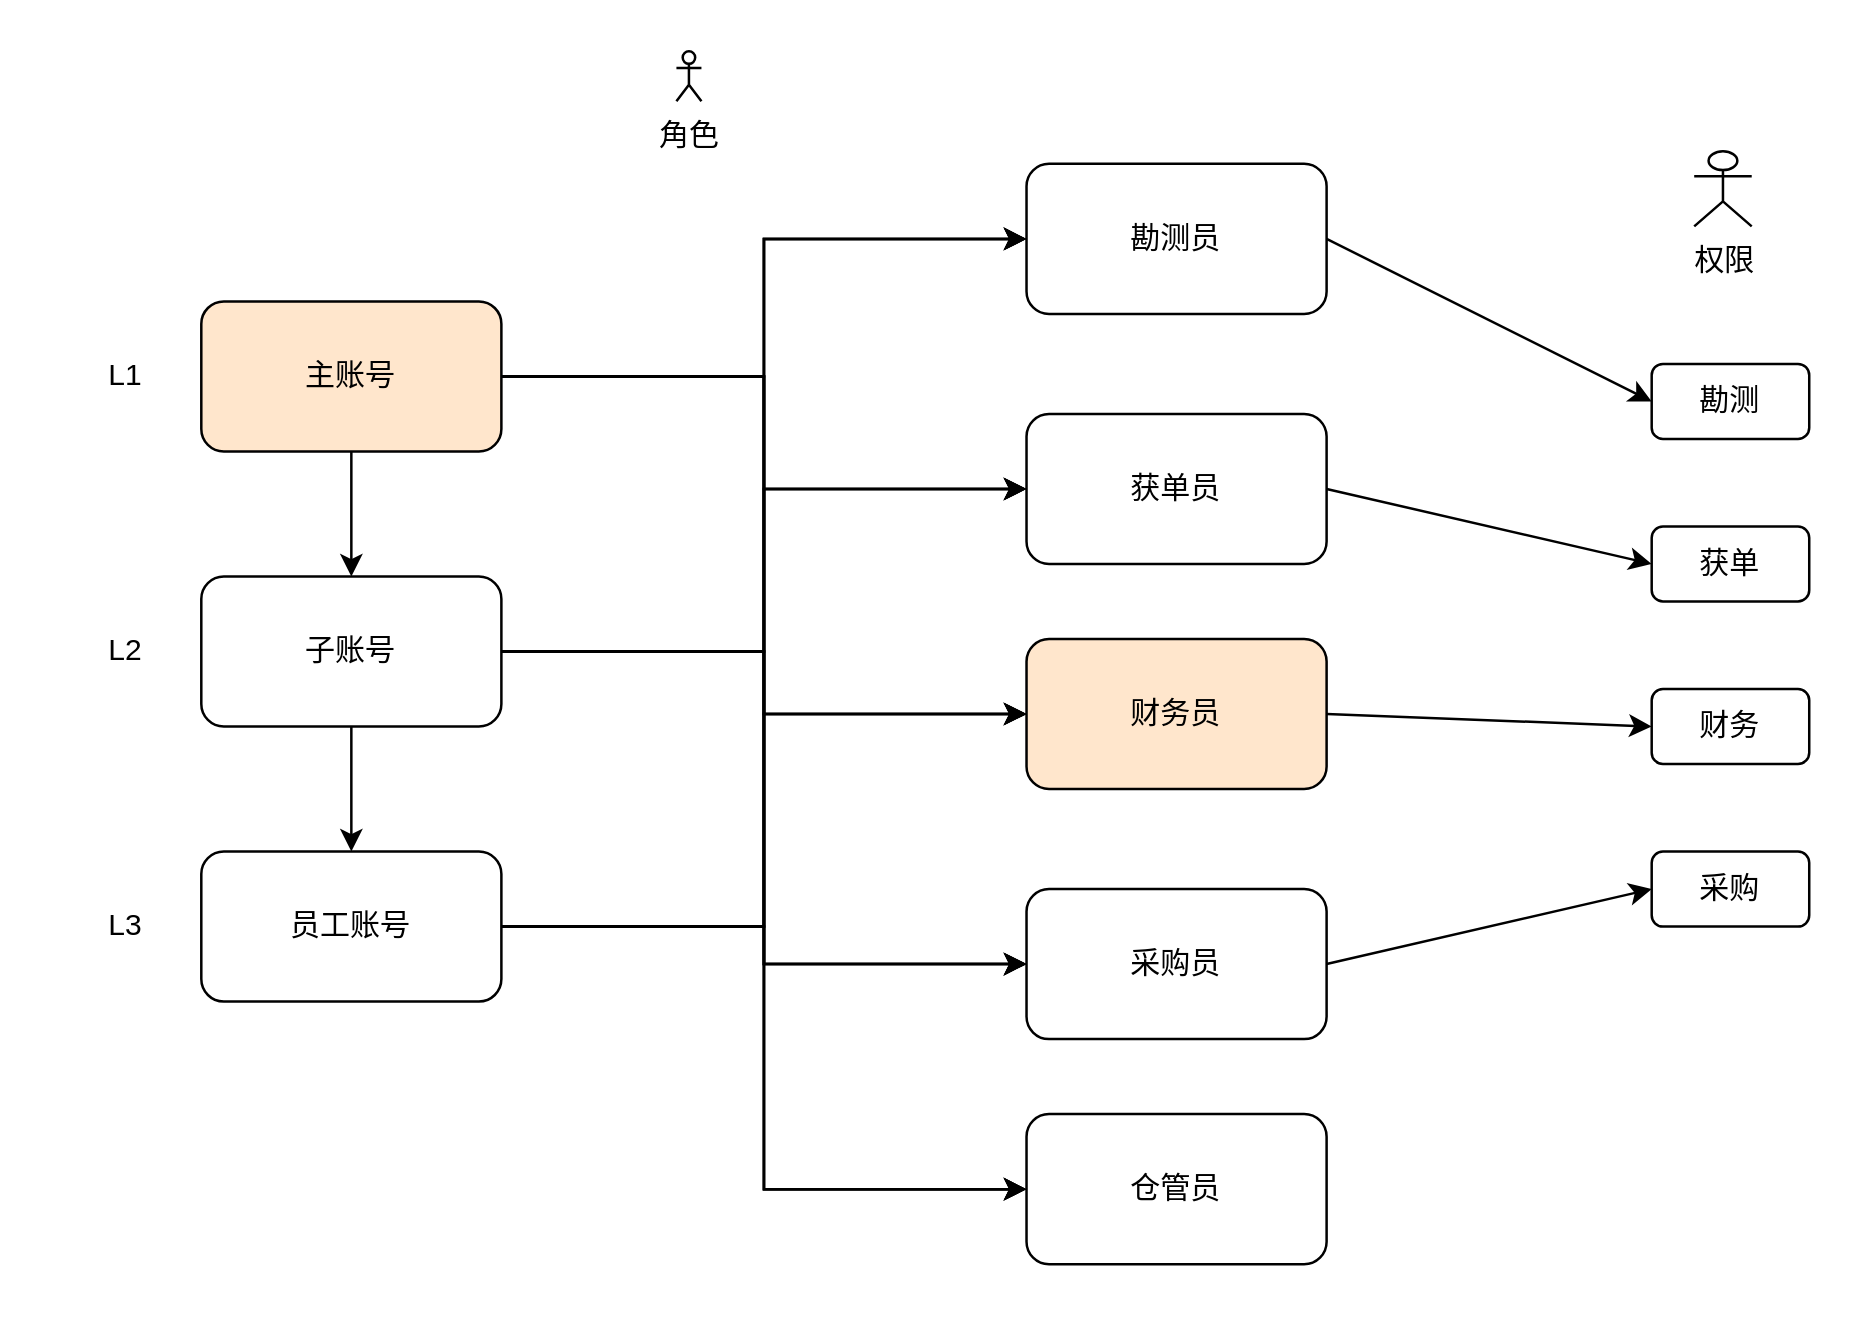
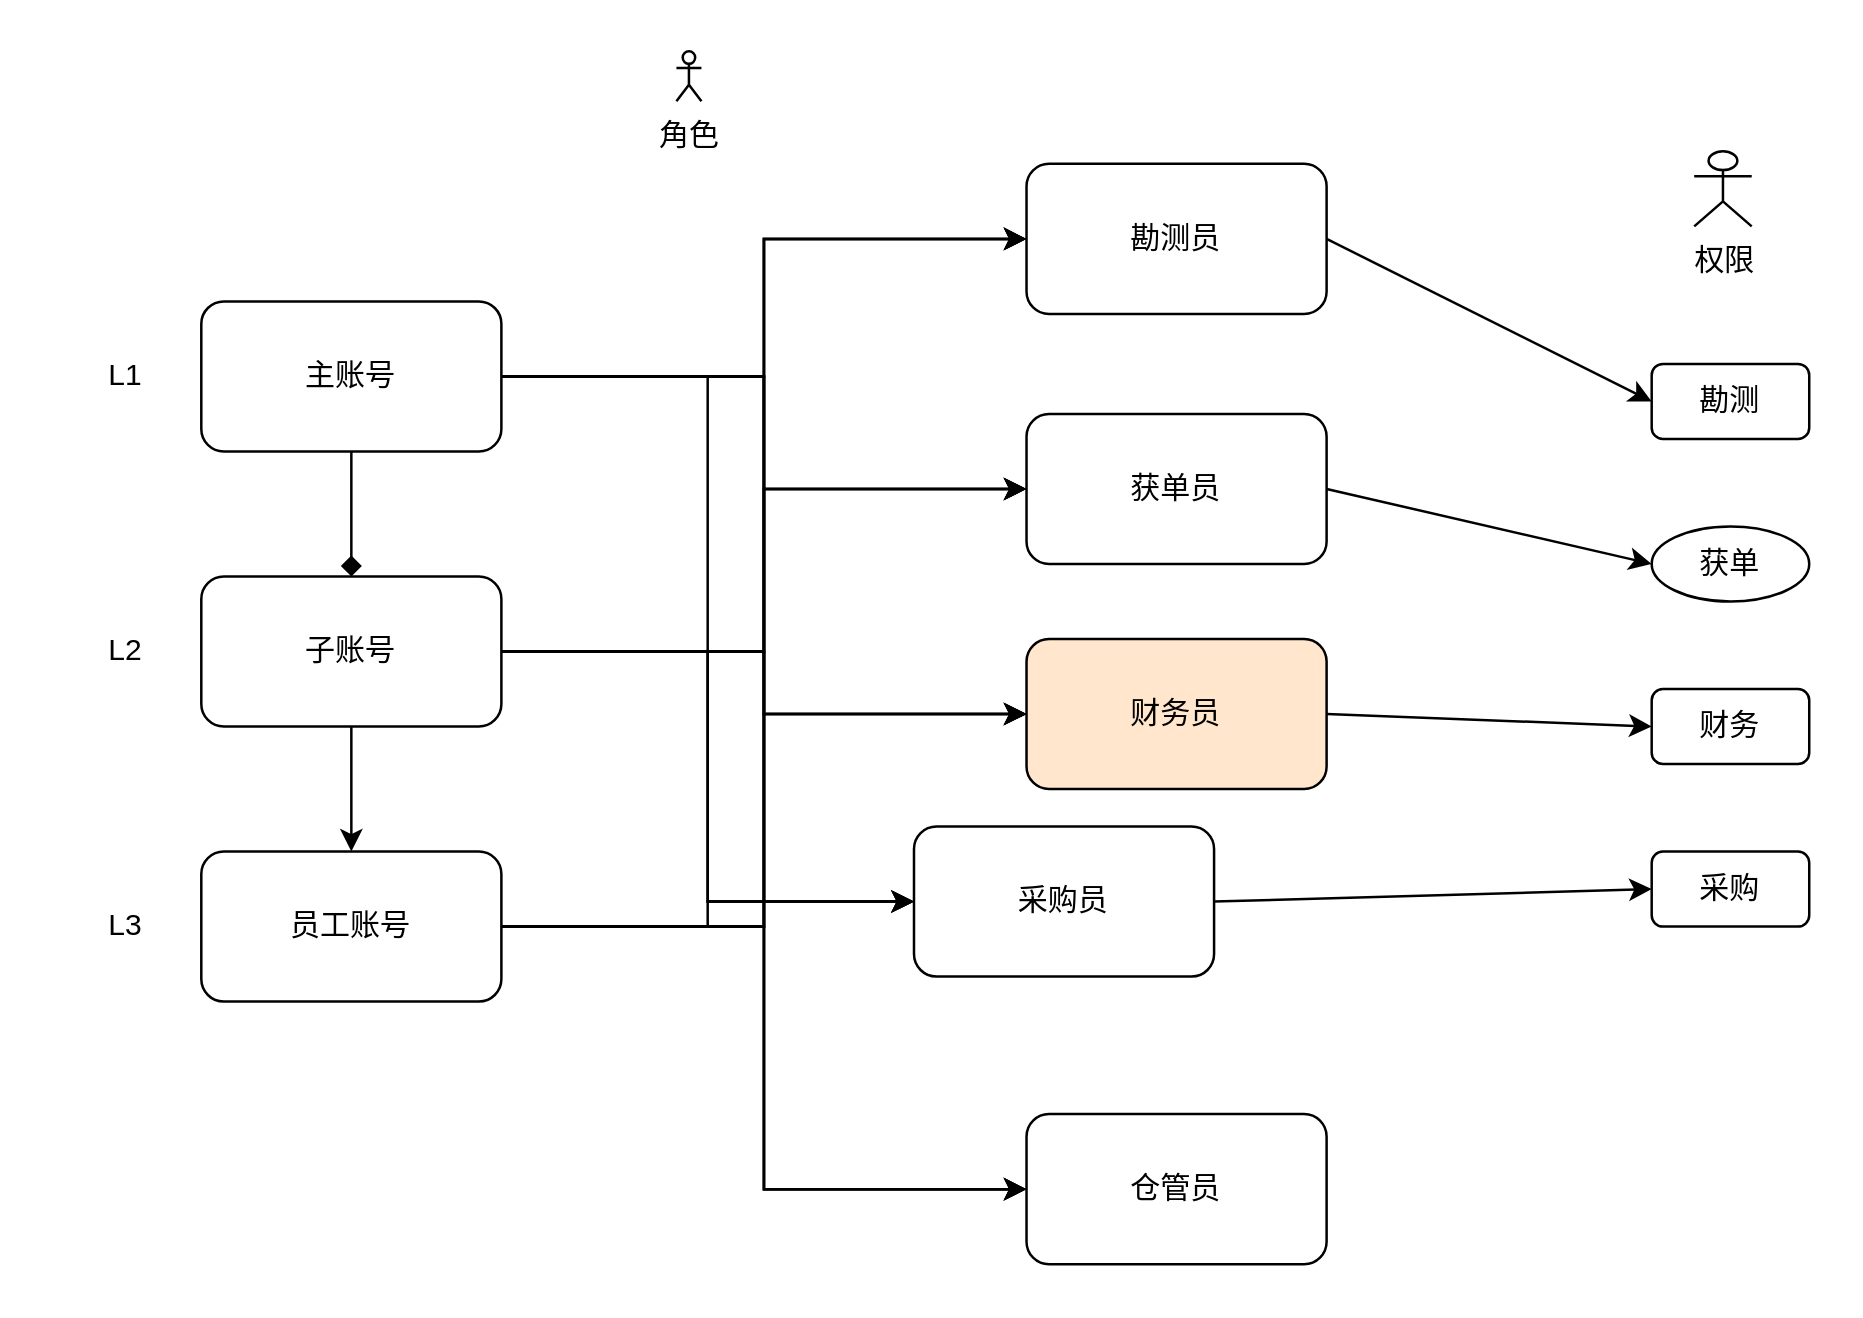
(351, 376) -> (351, 376)
(351, 557) -> (351, 556)
(1730, 564) -> (1730, 564)
(1176, 964) -> (1064, 901)
